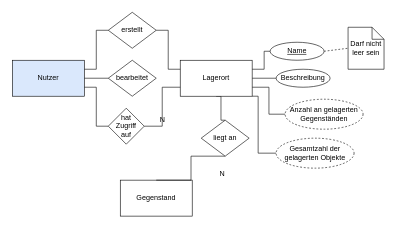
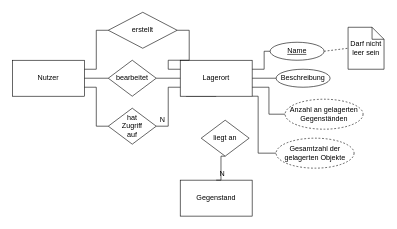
(132, 30) -> (143, 30)
(48, 78) -> (48, 78)
(221, 108) -> (169, 78)
(126, 126) -> (132, 126)
(156, 198) -> (216, 198)
